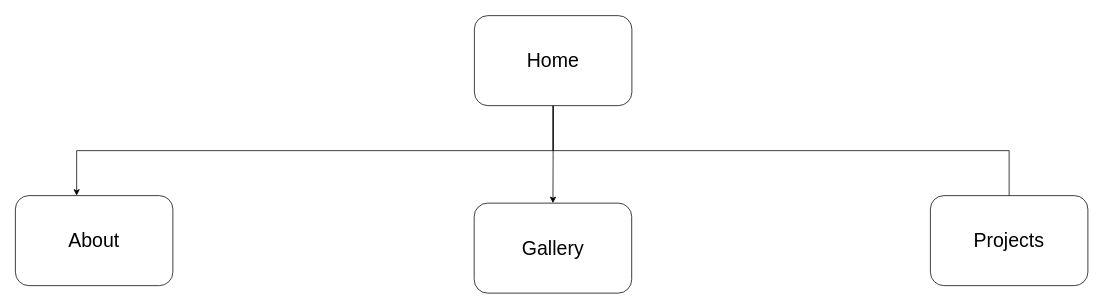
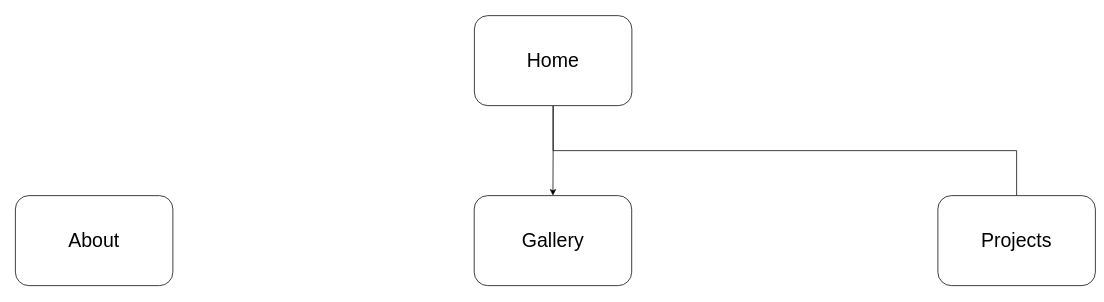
(294, 150) -> none
(1009, 240) -> (1017, 240)
(553, 248) -> (553, 240)
